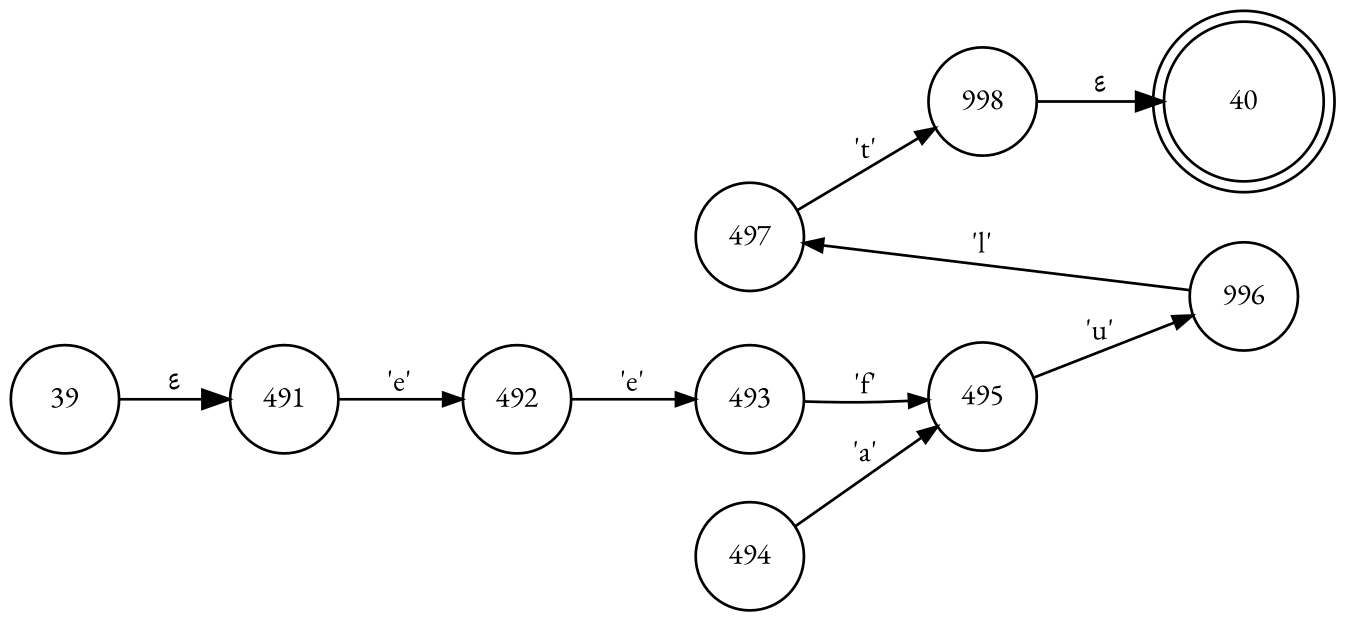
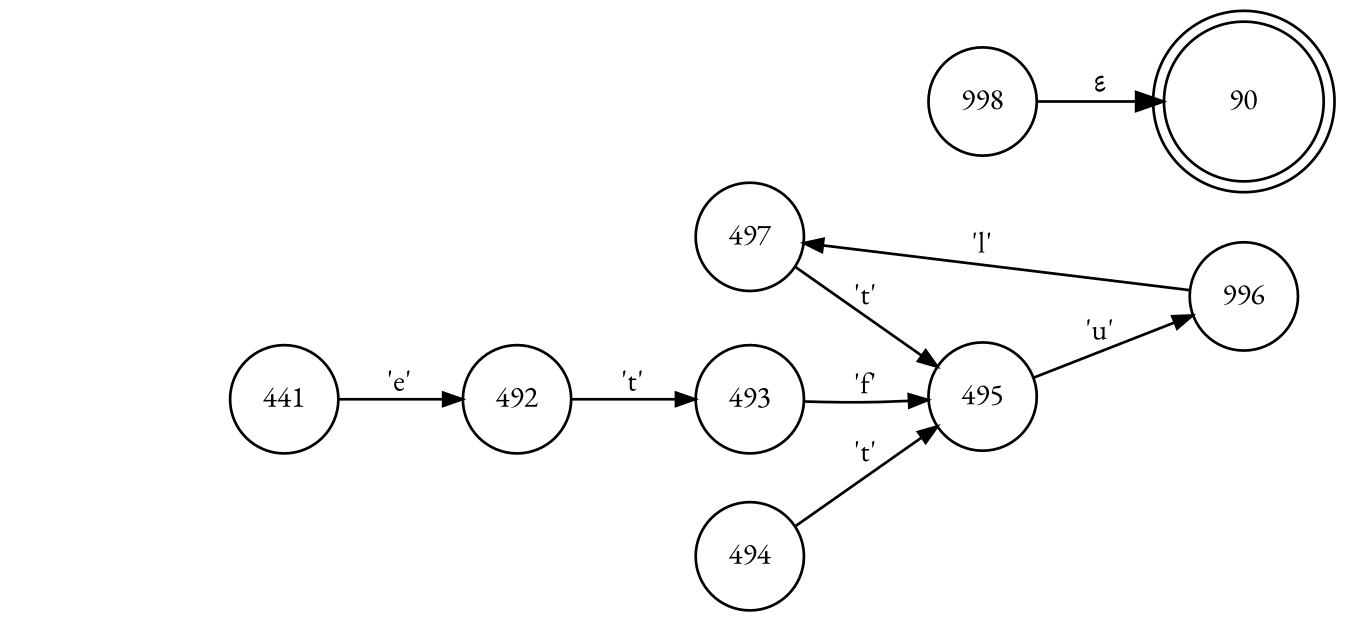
(1244, 102) -> (1244, 102)
(858, 174) -> (858, 311)
(633, 383) -> (633, 383)
(65, 399) -> none
(284, 399) -> (284, 399)
(866, 453) -> (866, 453)
